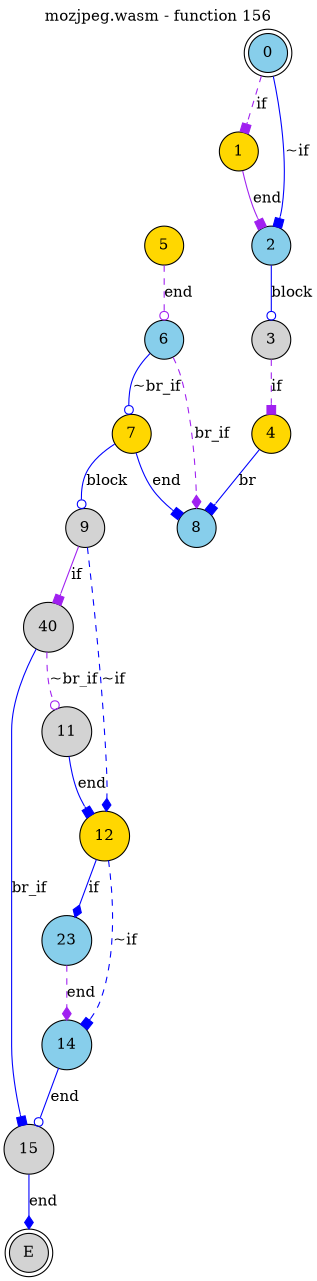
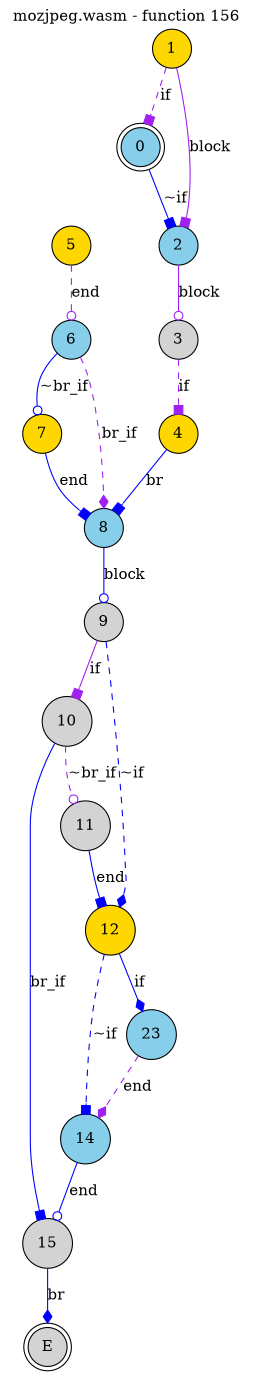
(254, 99) -> (159, 90)
(268, 199) -> (210, 147)
(271, 288) -> (179, 288)
(90, 467) -> (104, 571)
(48, 627) -> (67, 721)
(44, 1201) -> (56, 1296)
